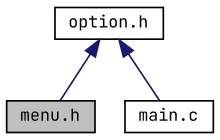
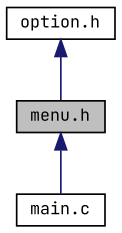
(144, 77) -> (61, 172)
